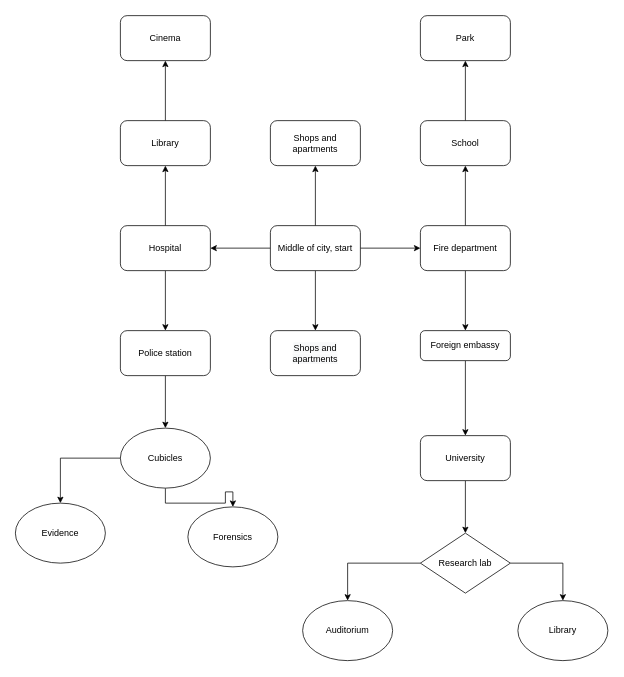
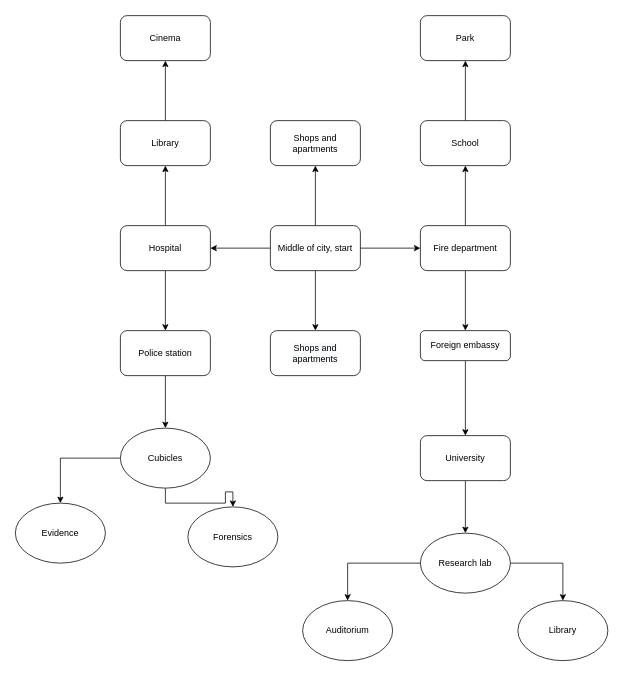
(465, 563) -> (465, 563)
